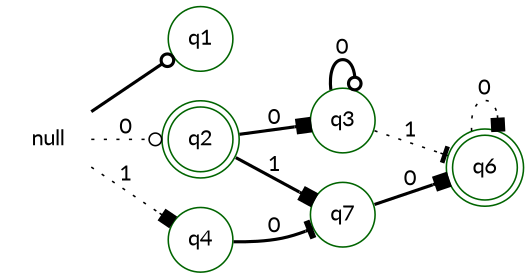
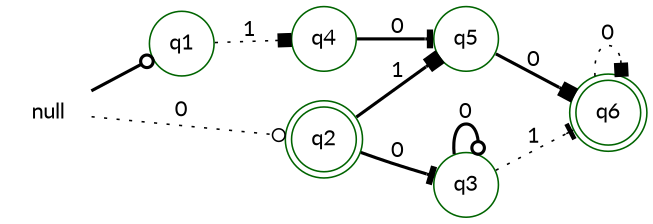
(267, 131) -> (394, 164)
(125, 190) -> (245, 42)
(343, 215) -> (466, 39)
